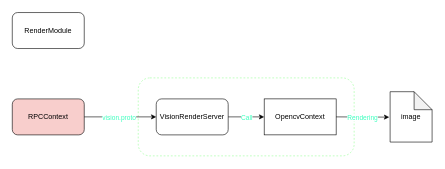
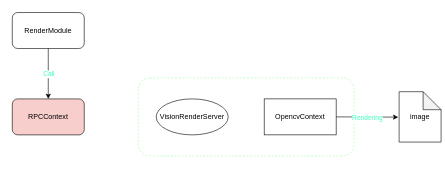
none -> (48, 73)
(118, 117) -> none
(192, 117) -> (192, 117)
(250, 117) -> none
(411, 117) -> (420, 117)
